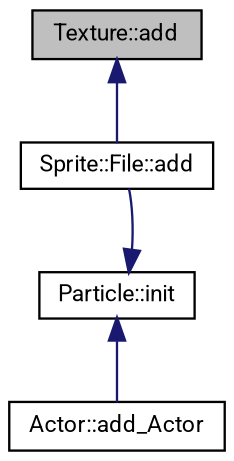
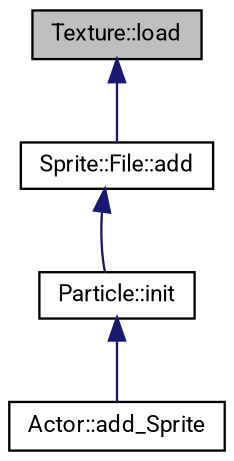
(117, 35) -> (117, 35)
(132, 219) -> (102, 242)
(117, 426) -> (117, 426)
